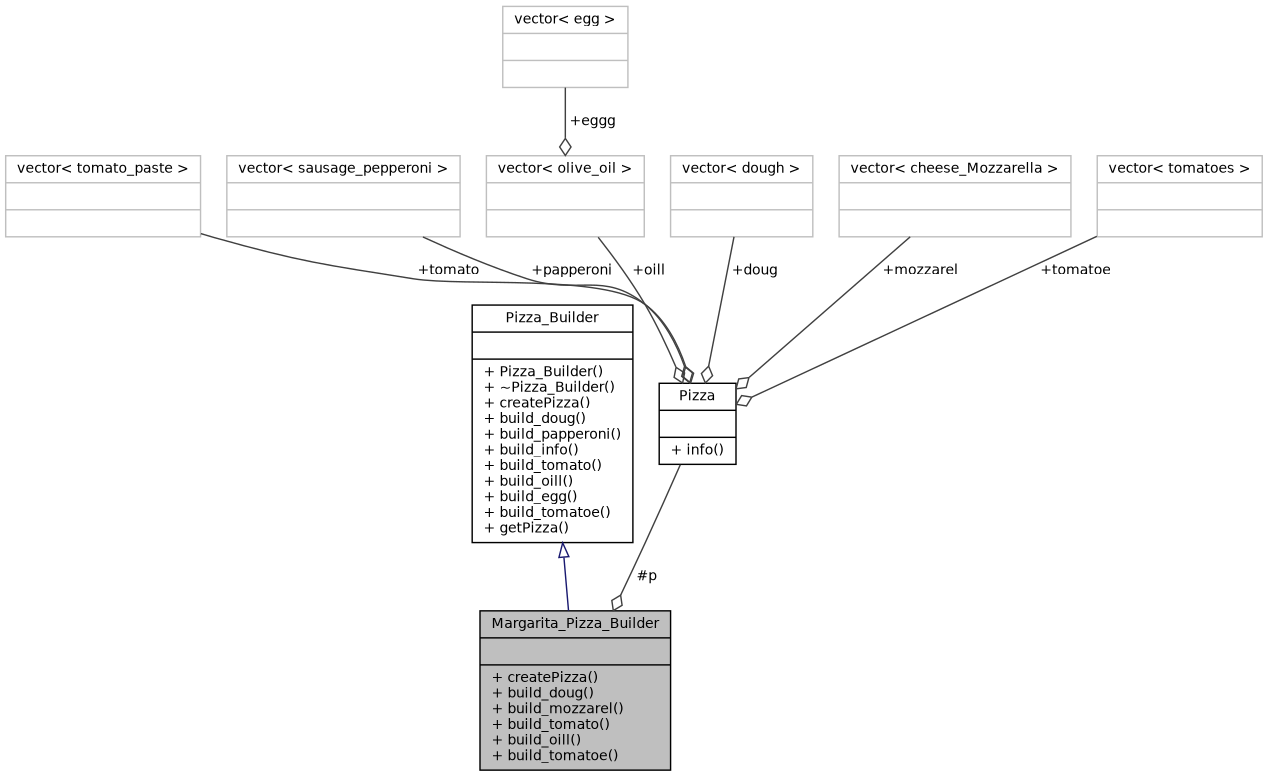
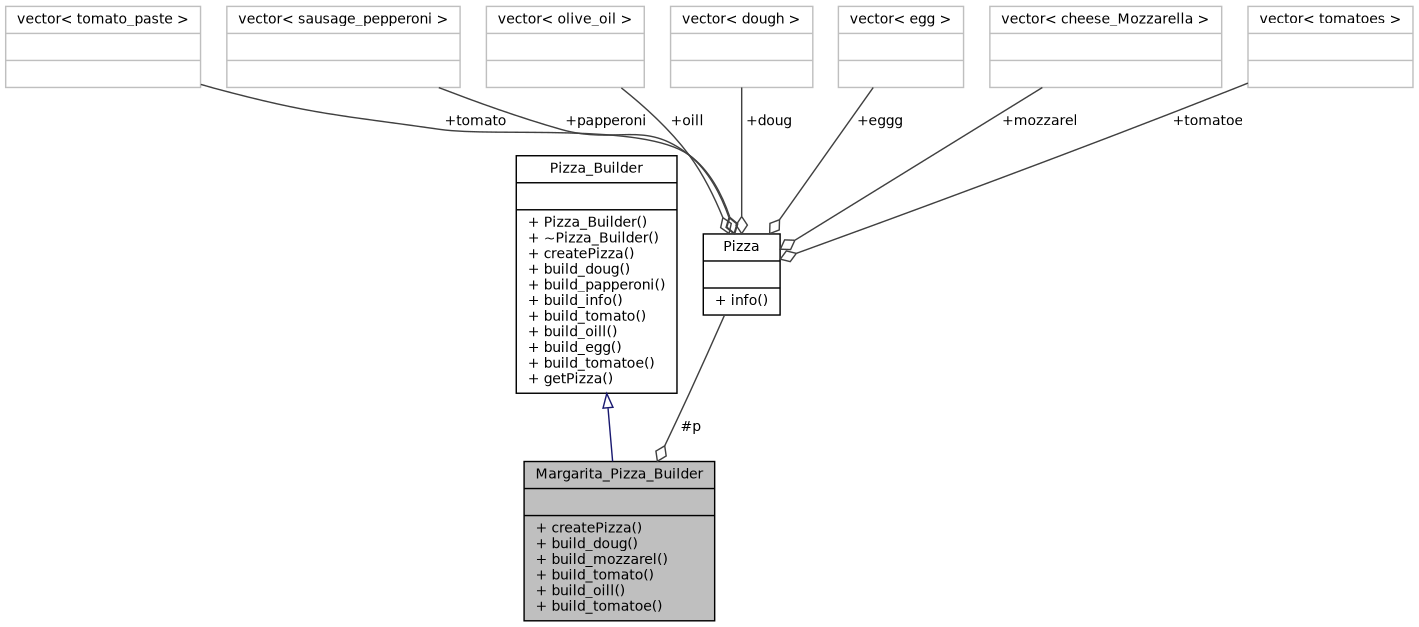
(565, 113) -> (826, 153)
